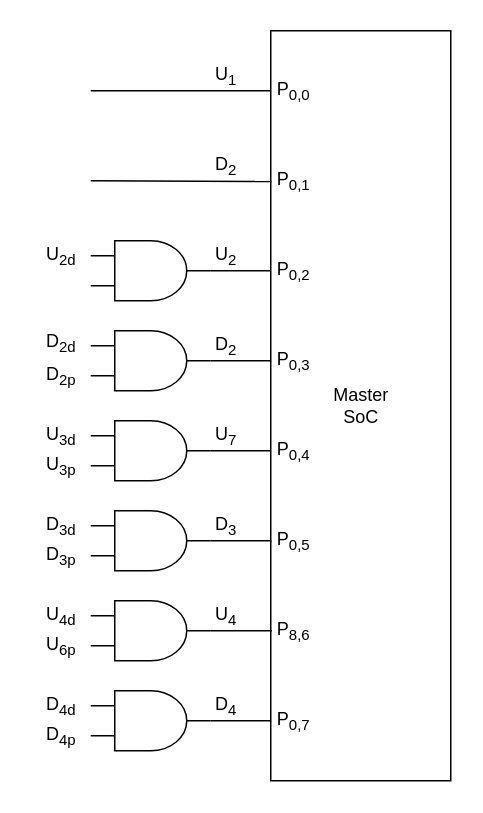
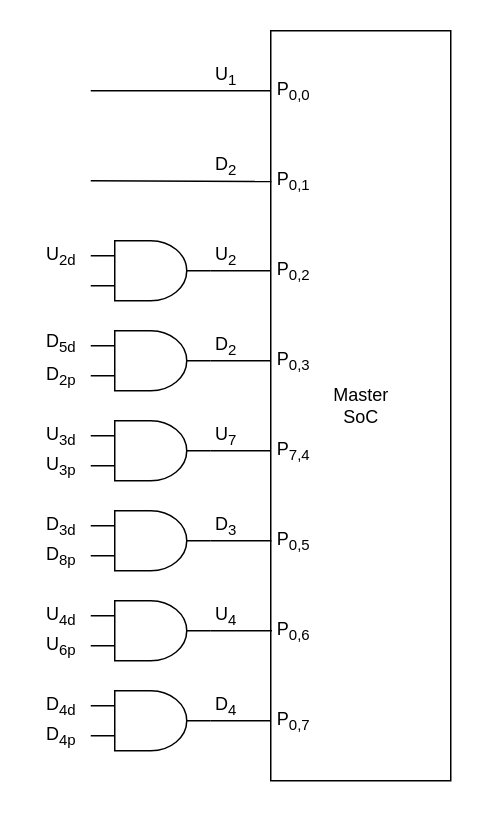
(62, 343) -> (62, 343)
(294, 451) -> (294, 451)
(62, 556) -> (62, 556)
(294, 631) -> (294, 631)
